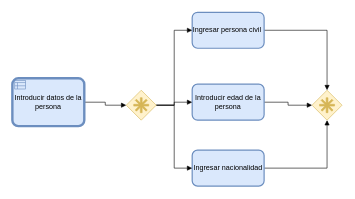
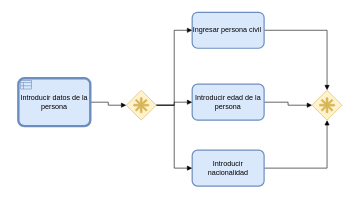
(48, 102) -> (54, 102)
(228, 168) -> (228, 168)
